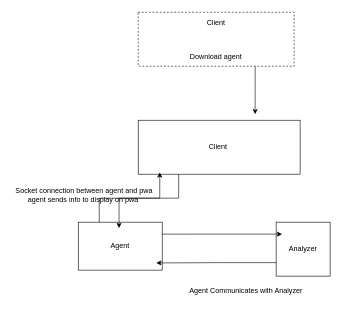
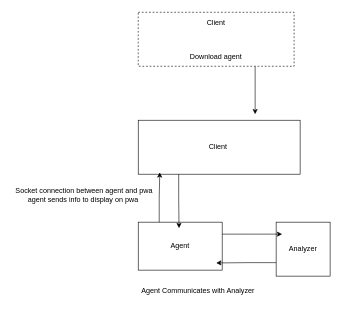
(120, 246) -> (180, 246)
(246, 291) -> (198, 291)
